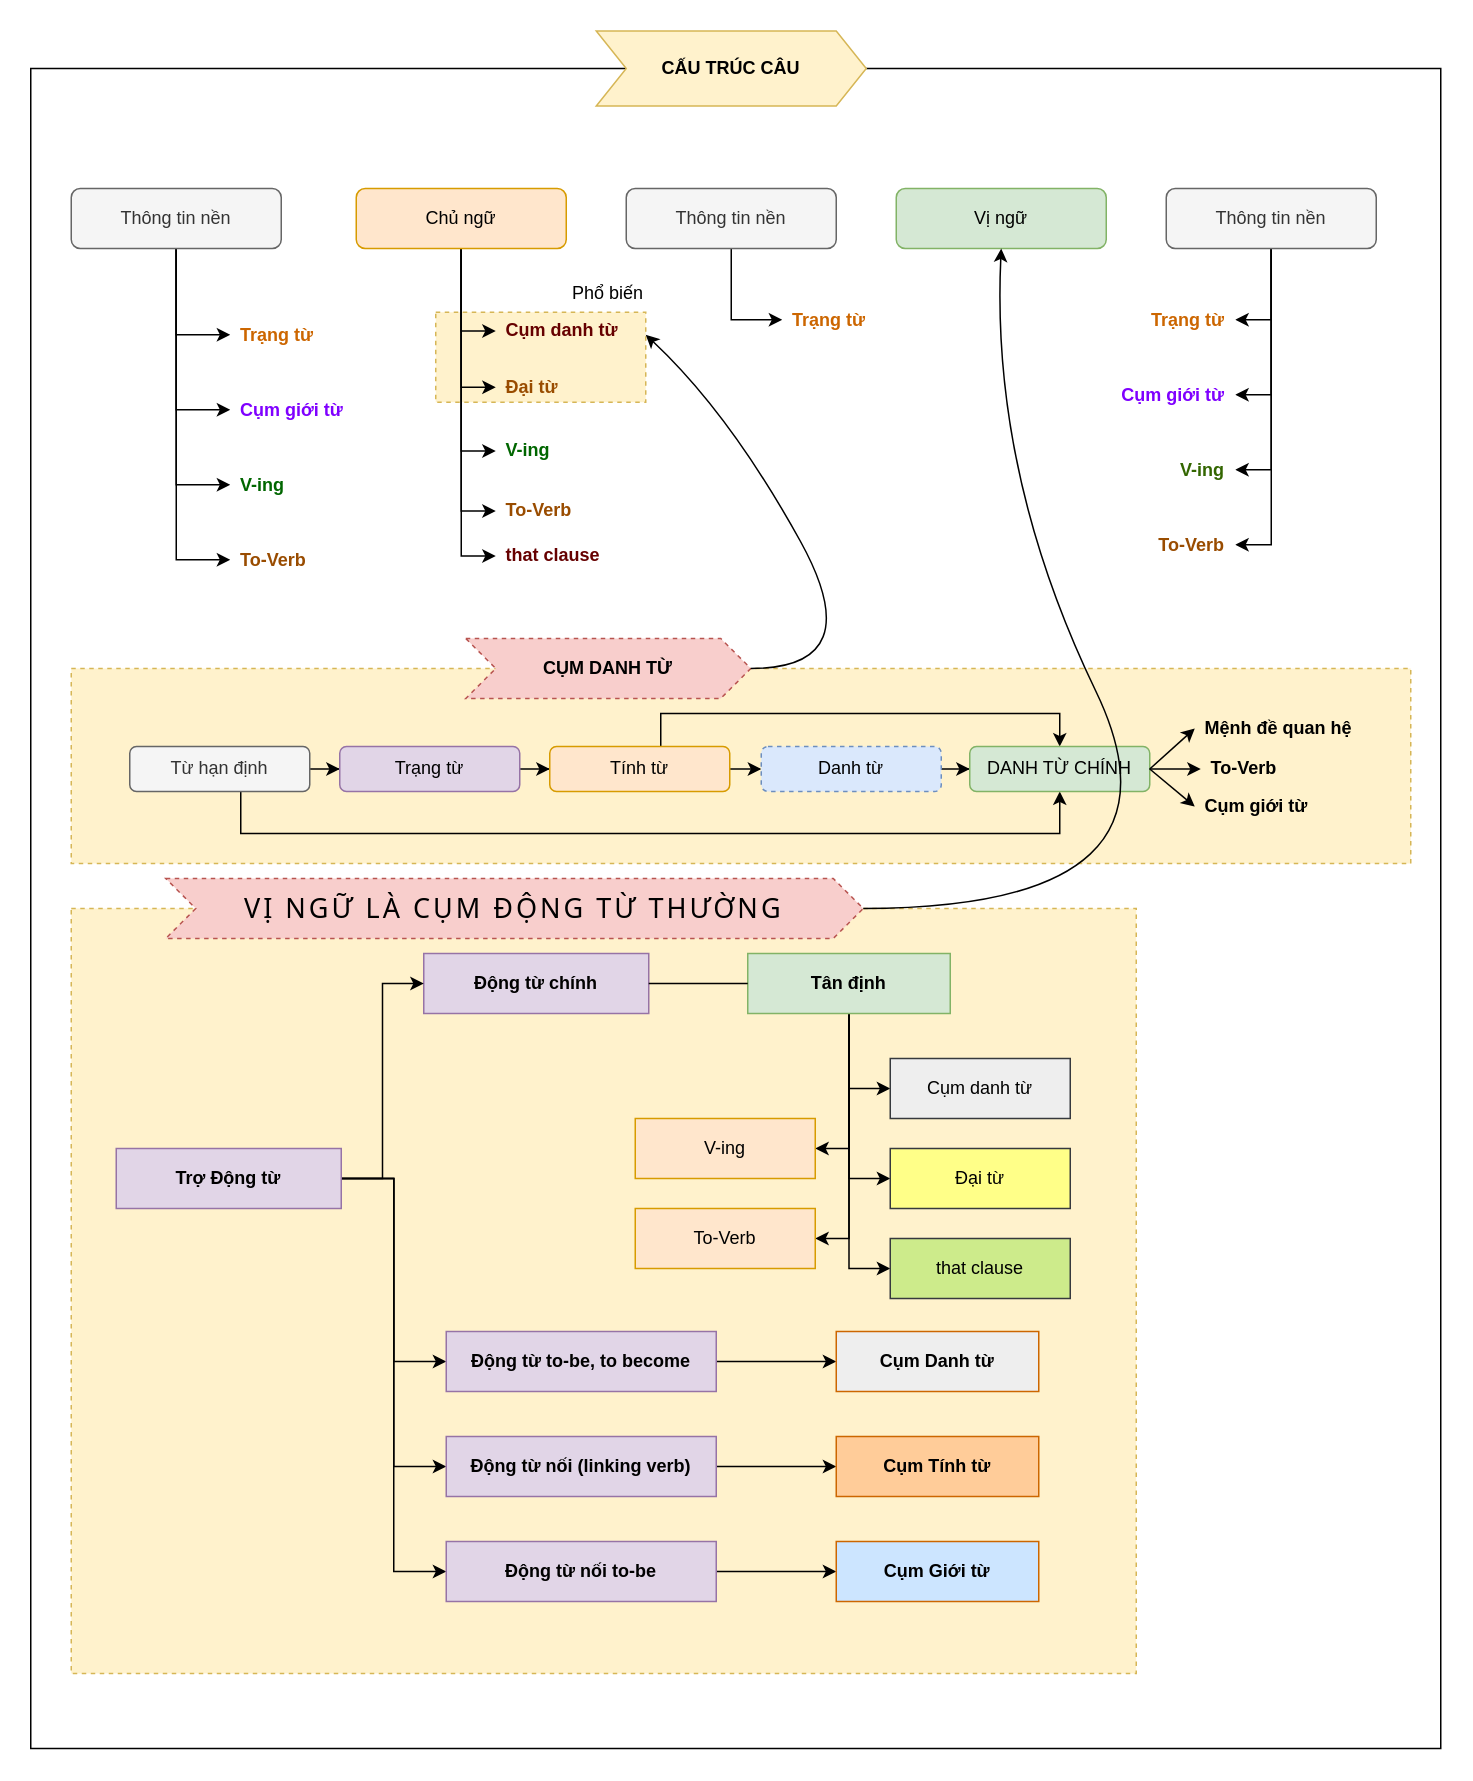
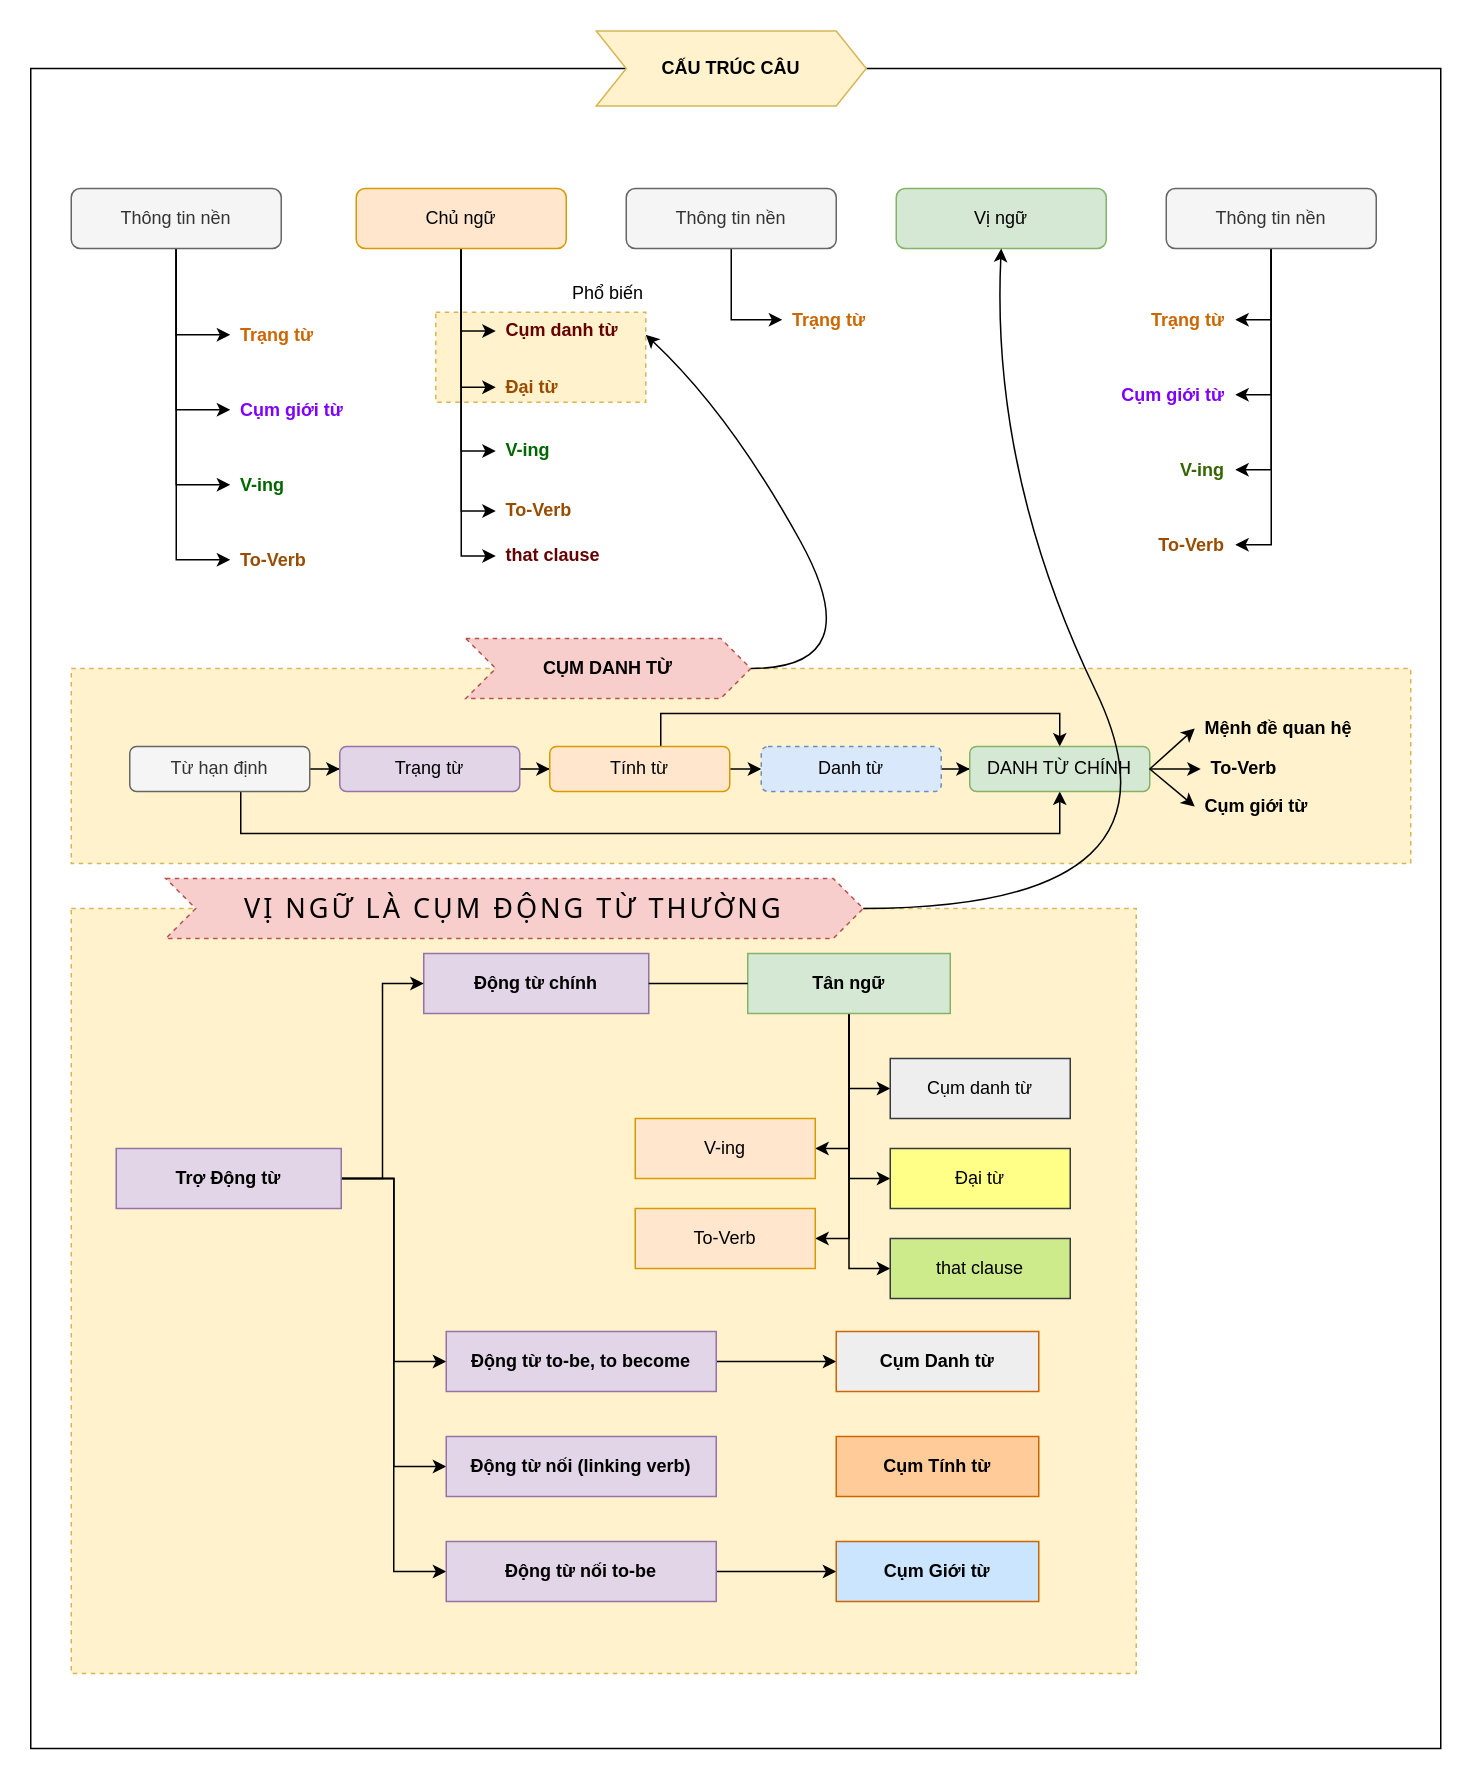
(849, 983) -> (849, 983)
(771, 1466) -> none
